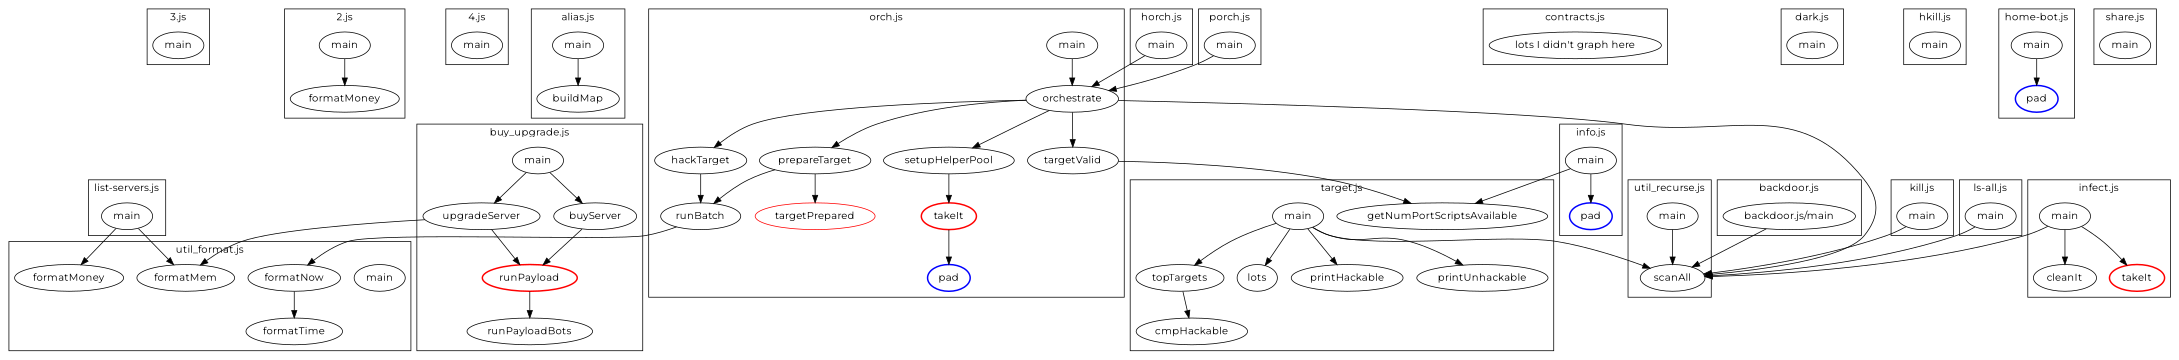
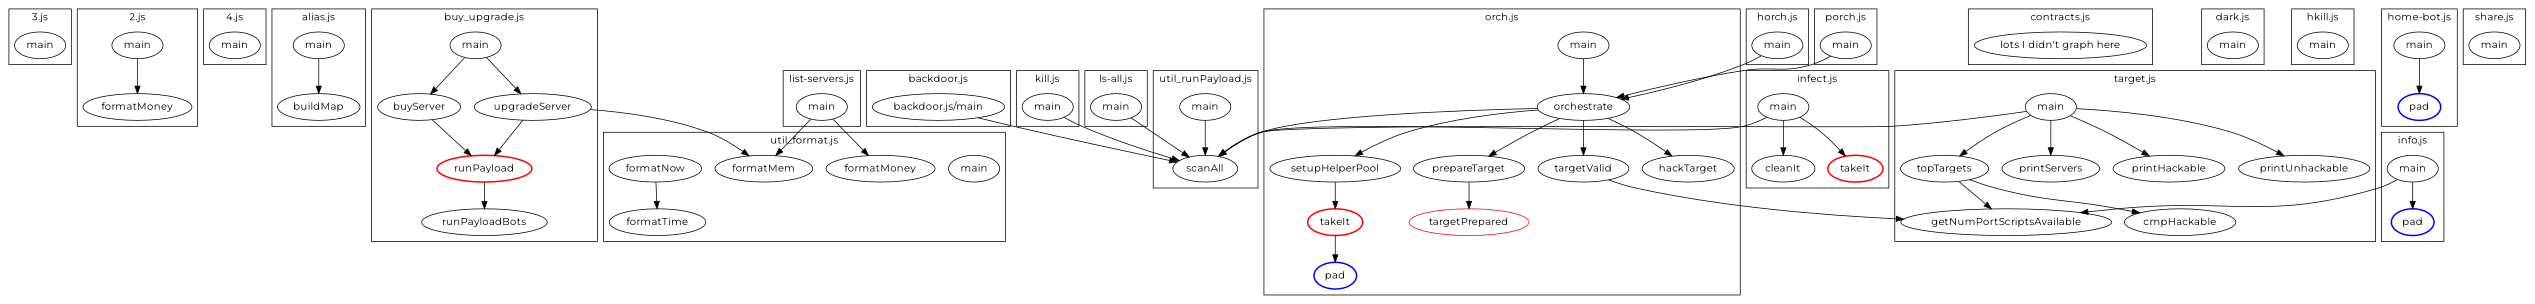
(1670, 188) -> (1206, 79)
none -> (1972, 193)
(701, 216) -> none
(1257, 278) -> (2051, 169)
